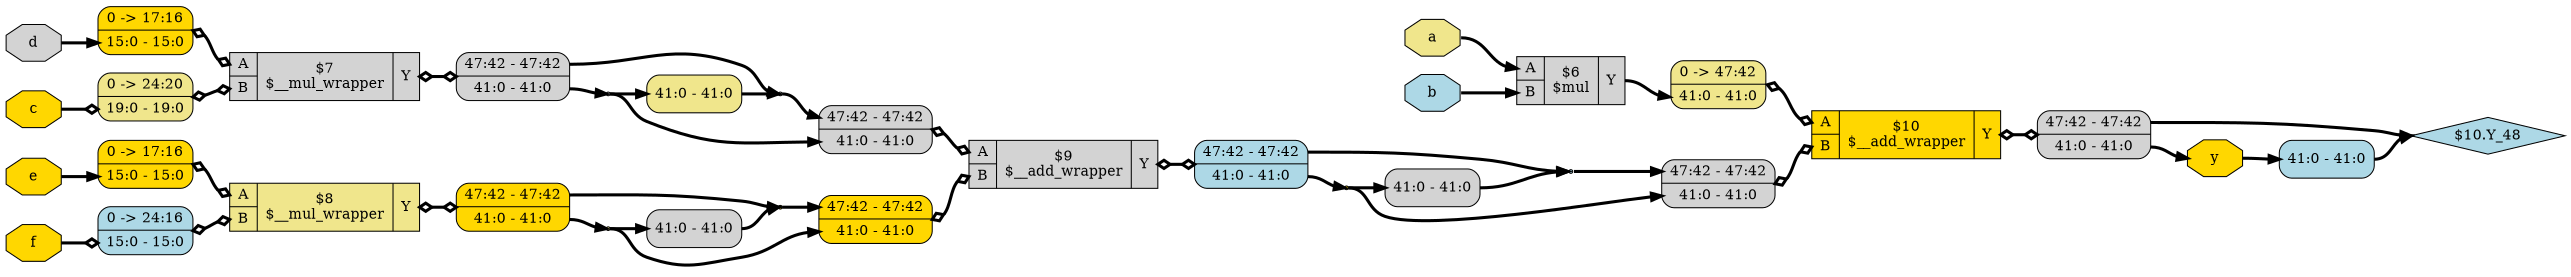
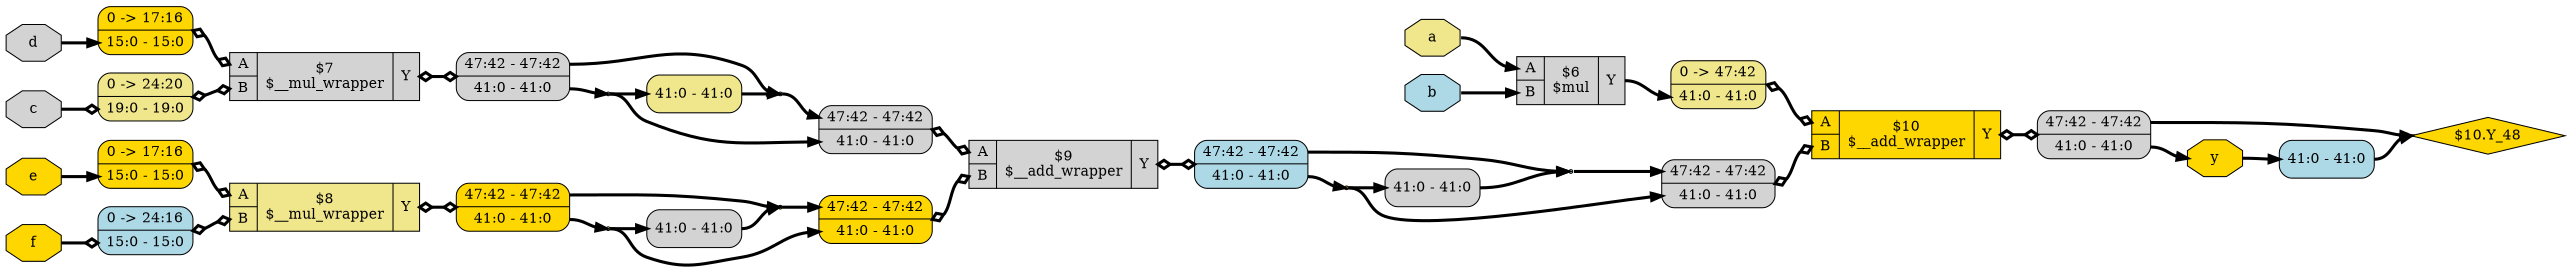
(34, 109) -> (34, 109)
(2488, 136) -> (2488, 136)
